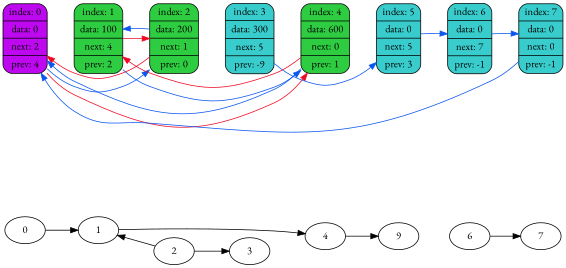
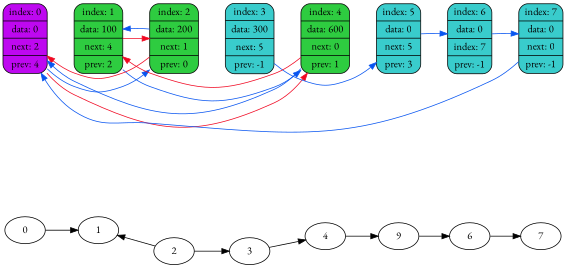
(470, 47) -> (470, 47)
(250, 64) -> (250, 64)
(208, 229) -> (284, 244)
none -> (430, 236)
